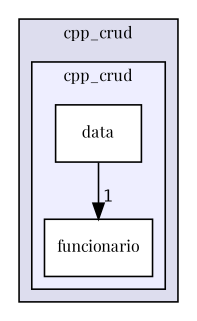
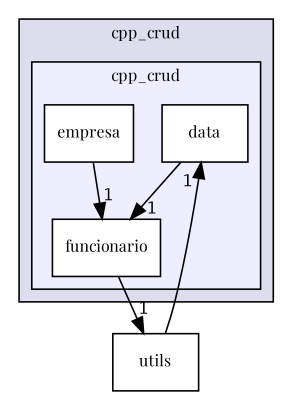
none -> (89, 133)
none -> (156, 362)
